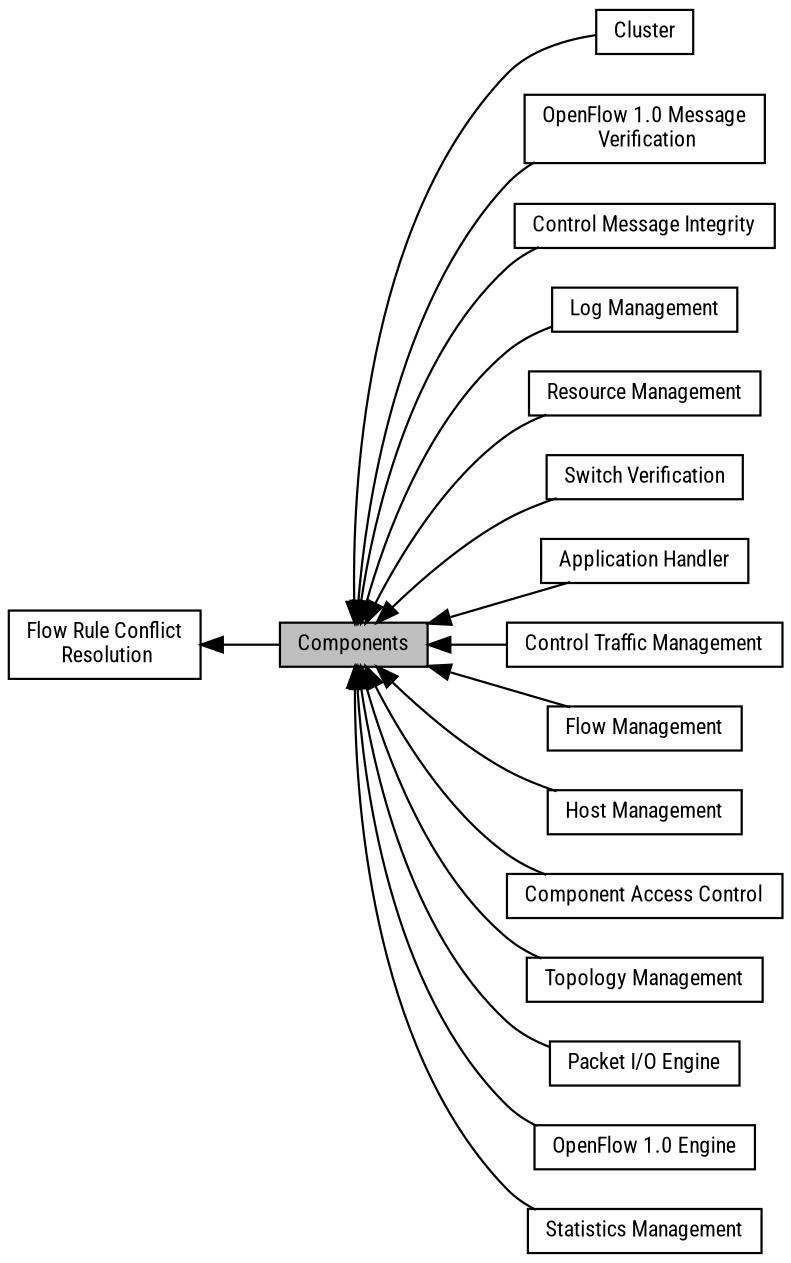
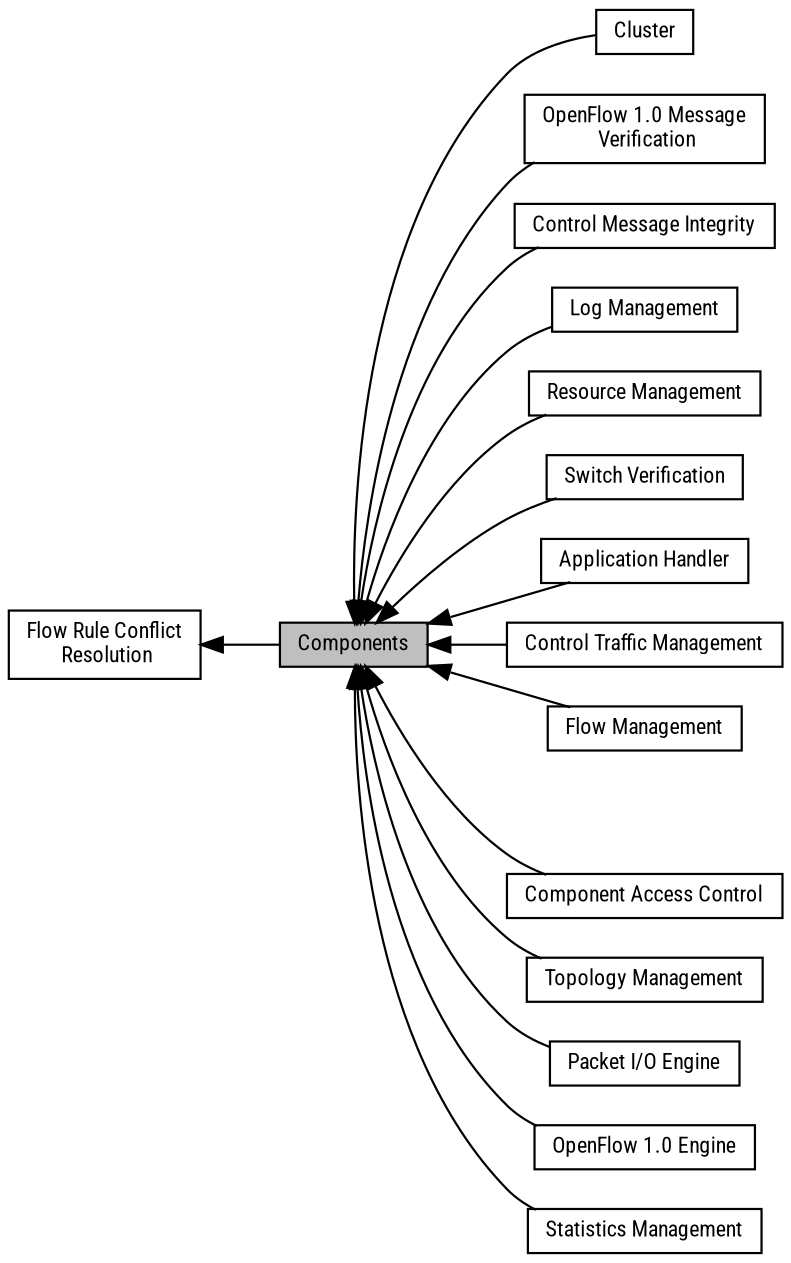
(645, 812) -> none
